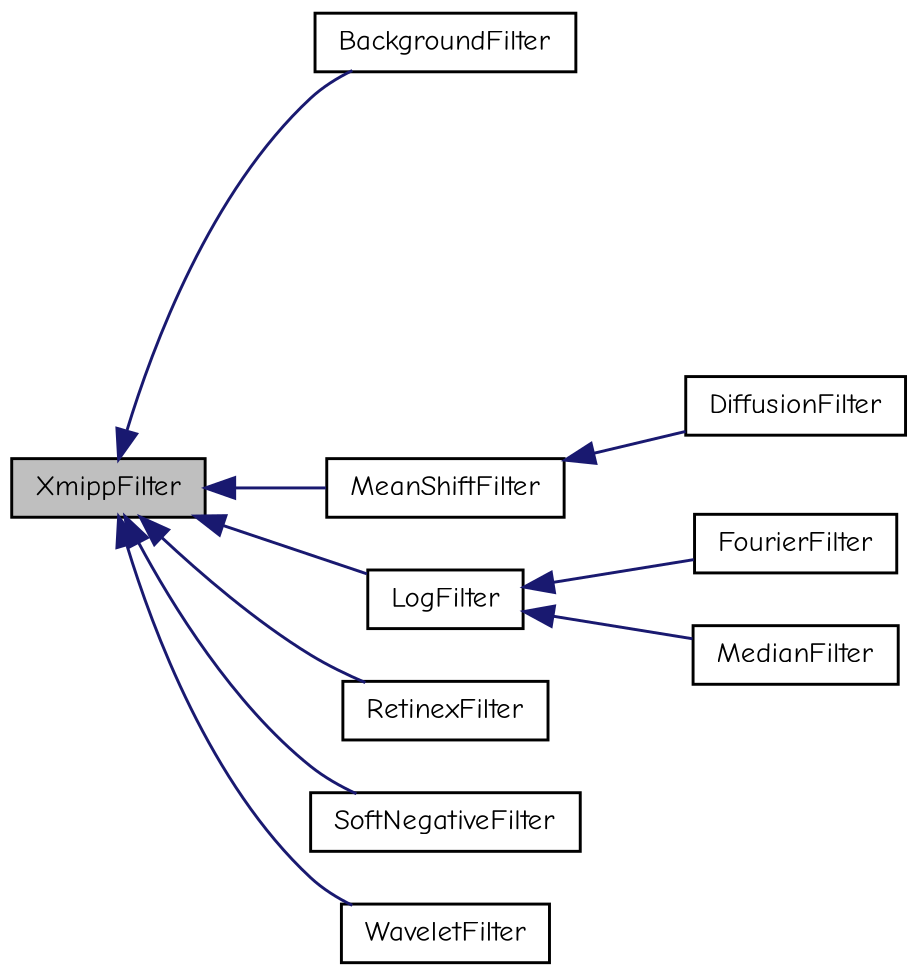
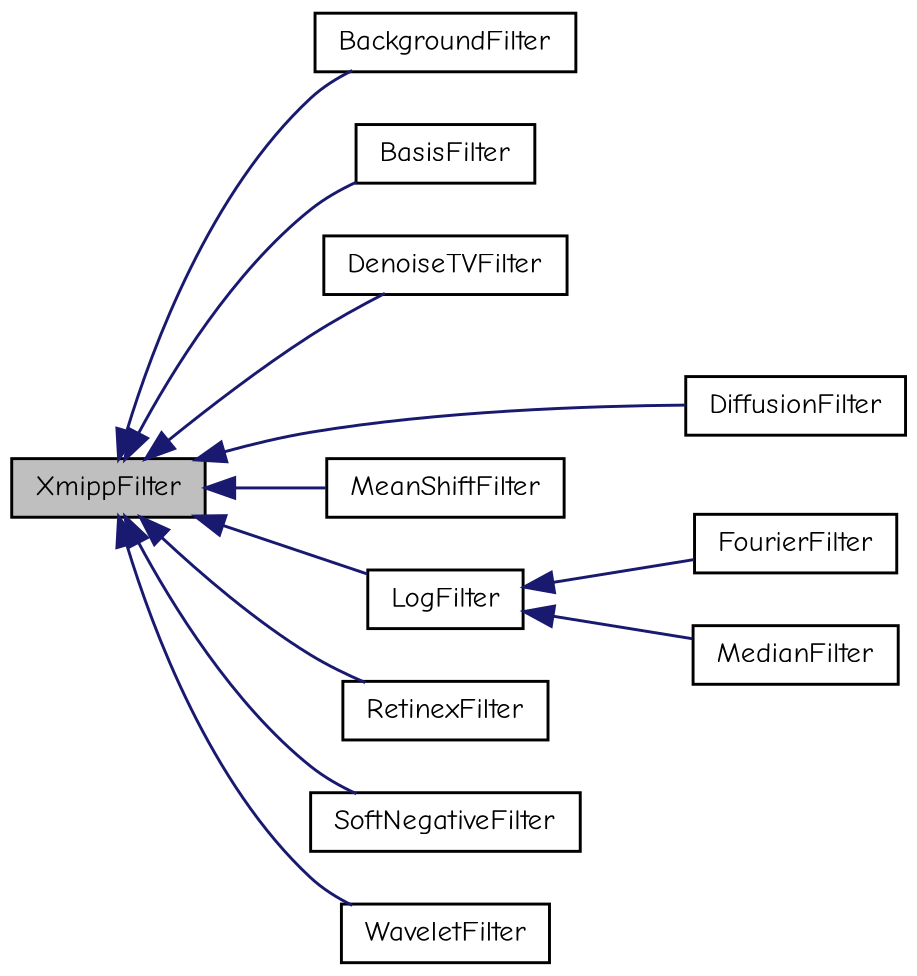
none -> (445, 154)
none -> (445, 265)
(640, 442) -> (453, 415)
